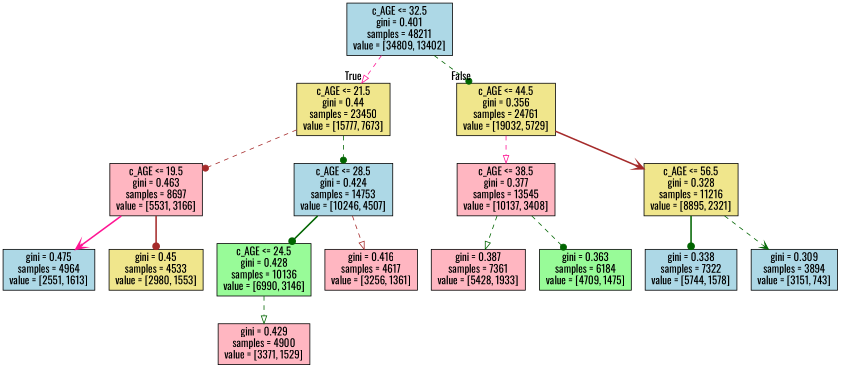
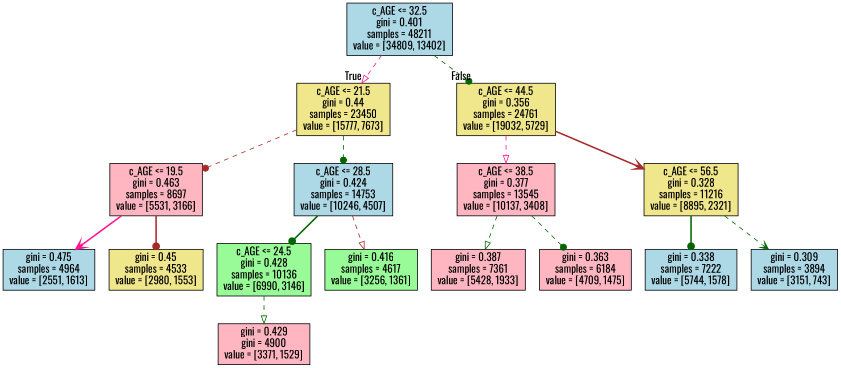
(371, 270) -> (371, 270)
(585, 270) -> (585, 270)
(691, 270) -> (691, 270)
(264, 344) -> (264, 344)
